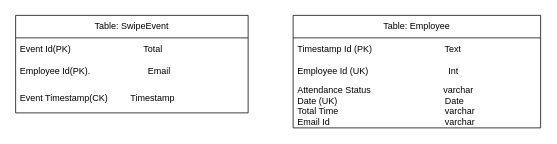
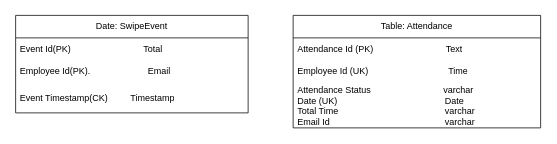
(132, 27) -> (132, 27)
(417, 27) -> (417, 27)
(403, 49) -> (407, 49)
(404, 72) -> (405, 72)
